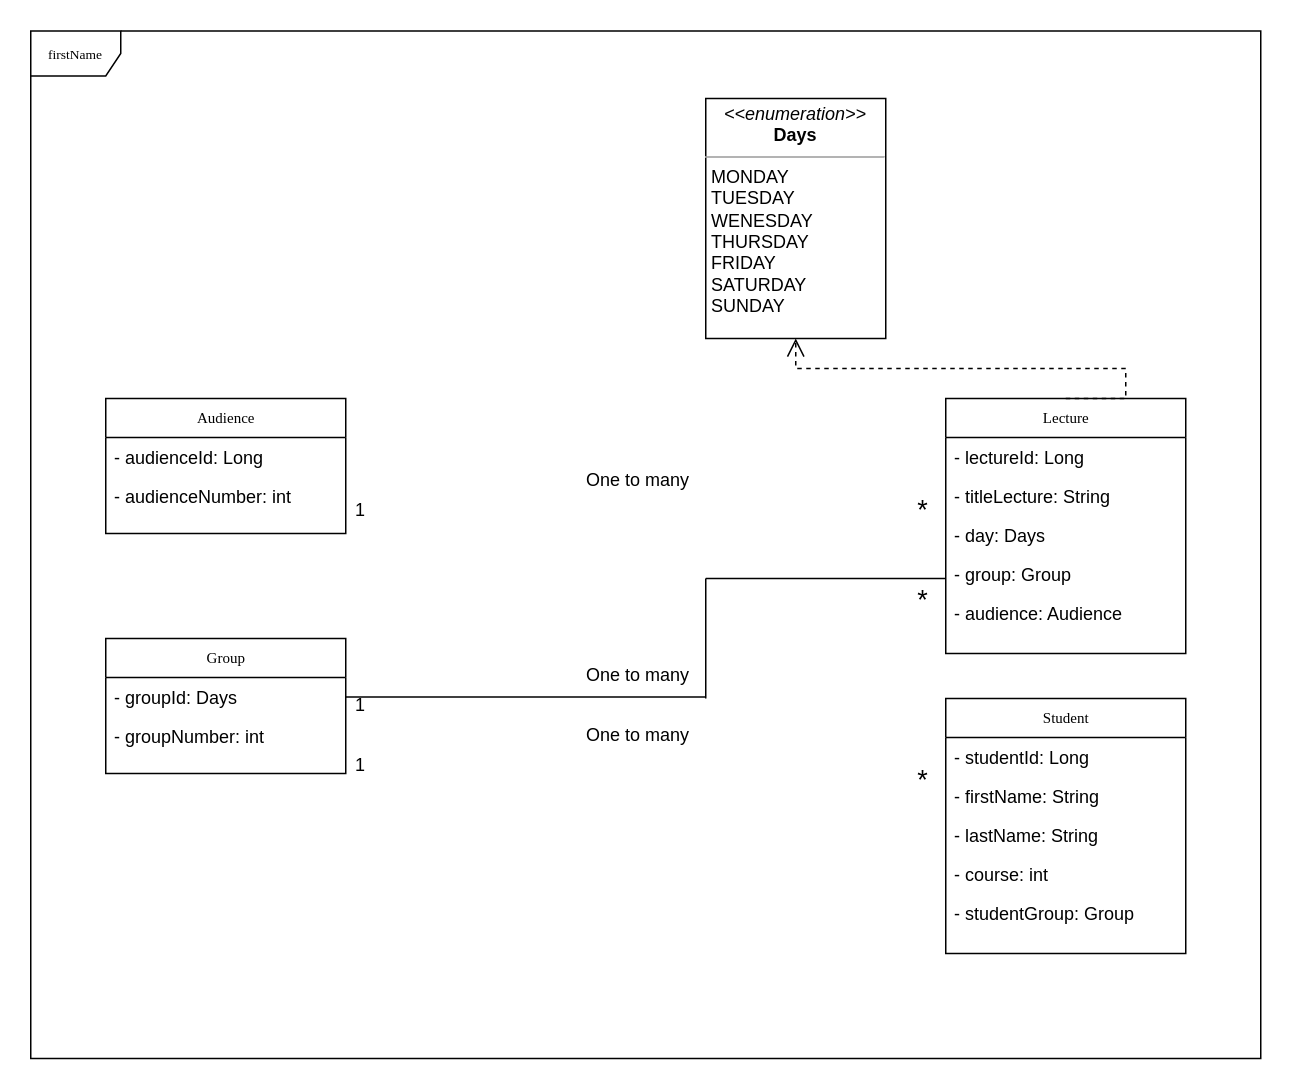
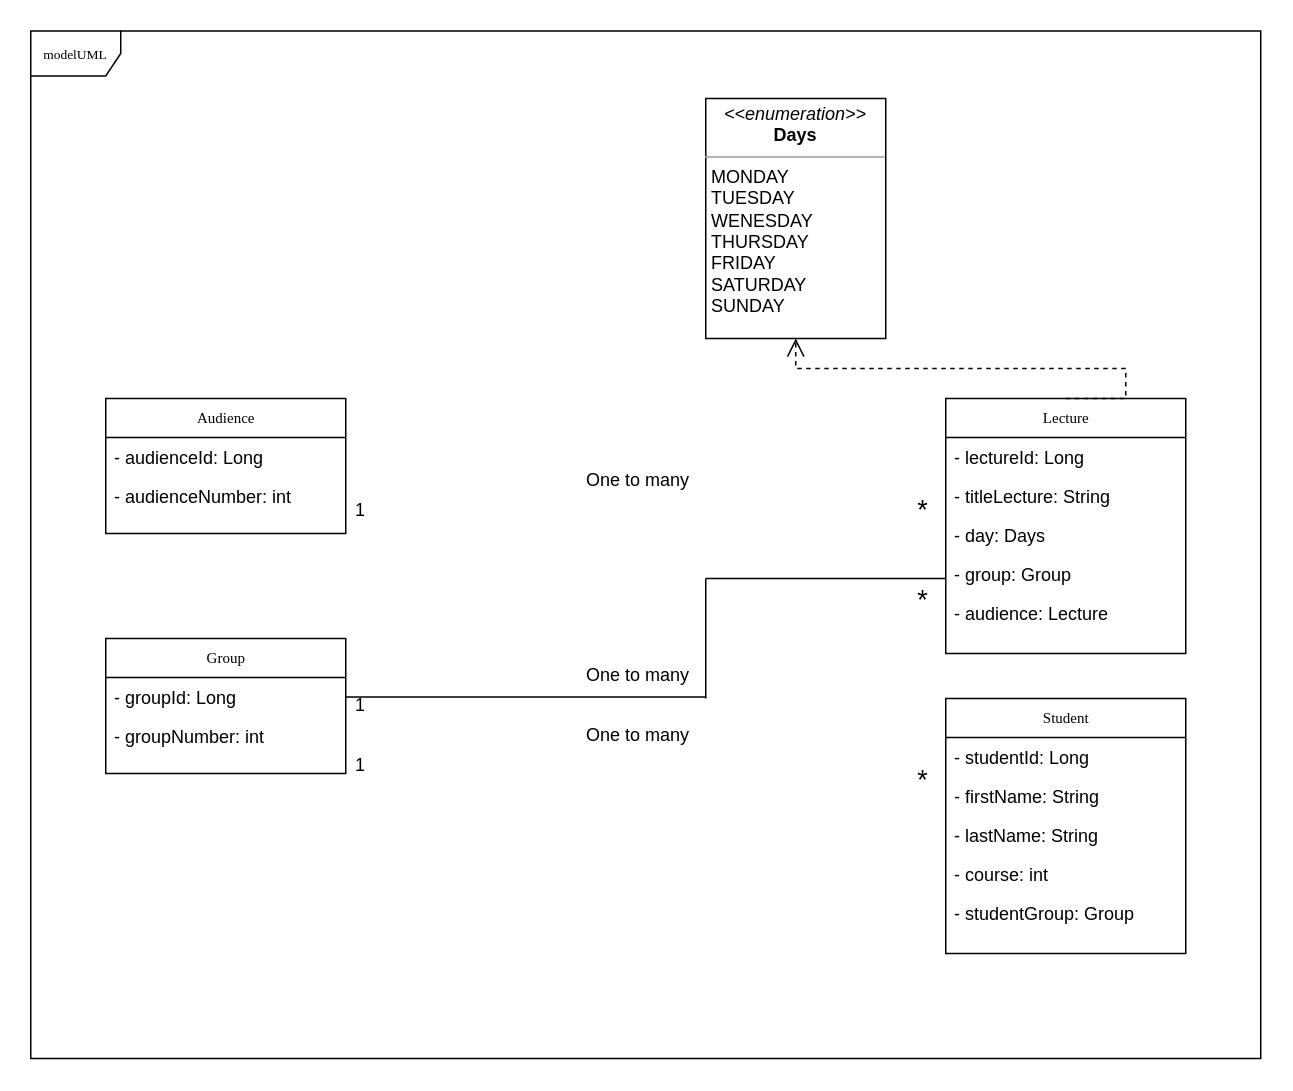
(76, 53) -> (76, 53)
(1044, 615) -> (1041, 615)
(183, 699) -> (183, 699)
